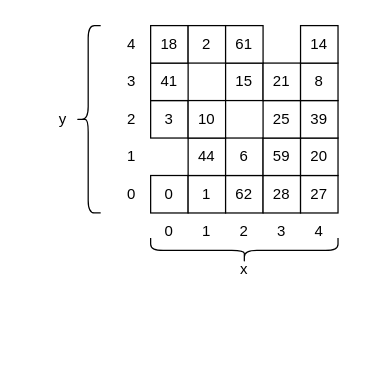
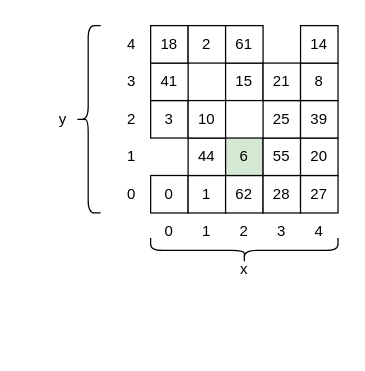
(244, 157) -> (244, 157)
(282, 157) -> (282, 157)
